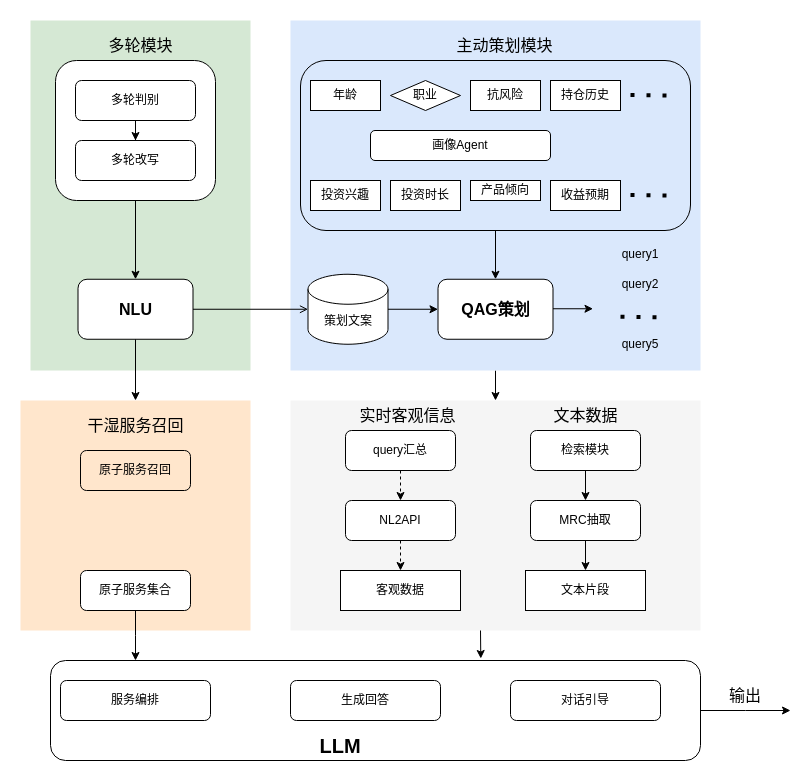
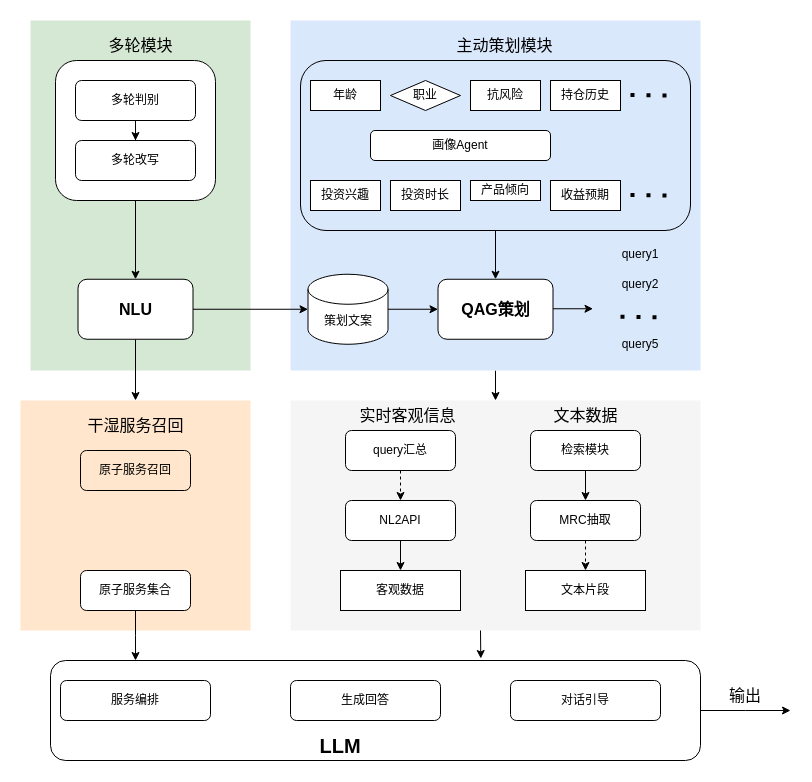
(301, 309) -> (300, 309)
(401, 553) -> (401, 553)
(586, 553) -> (586, 553)
